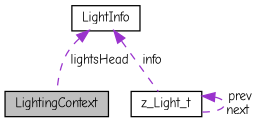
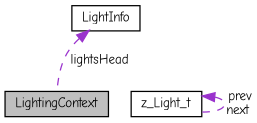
(140, 66) -> none
